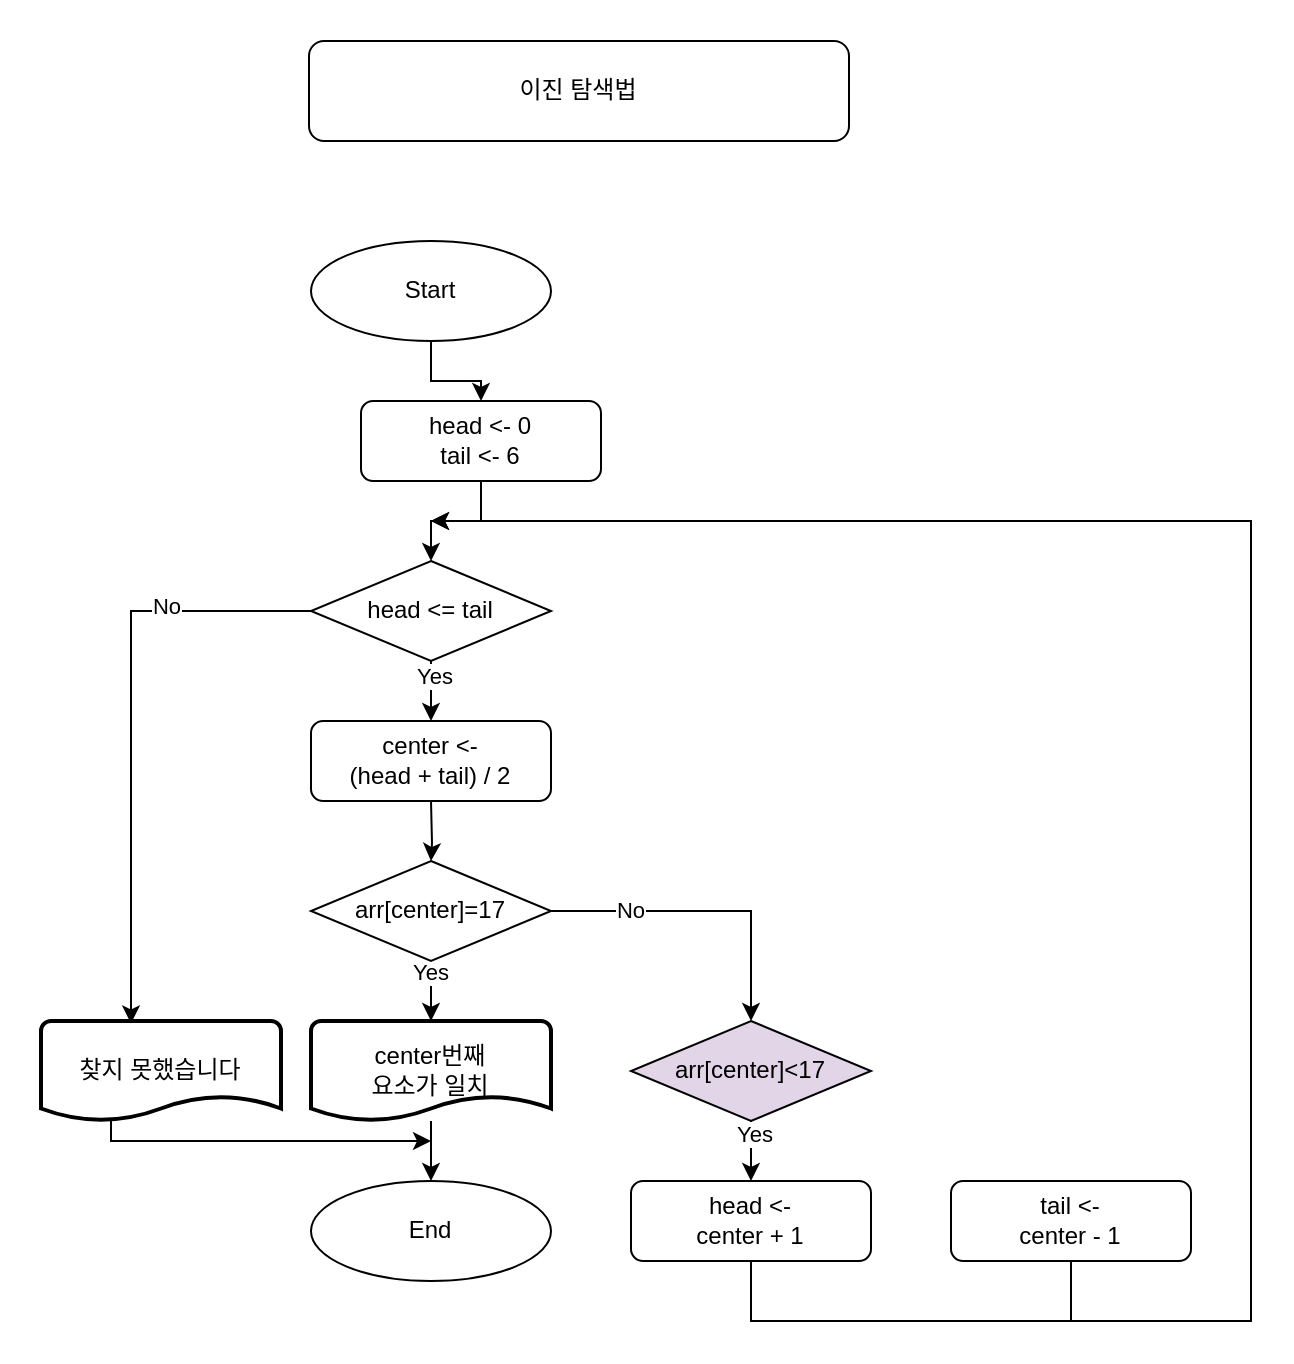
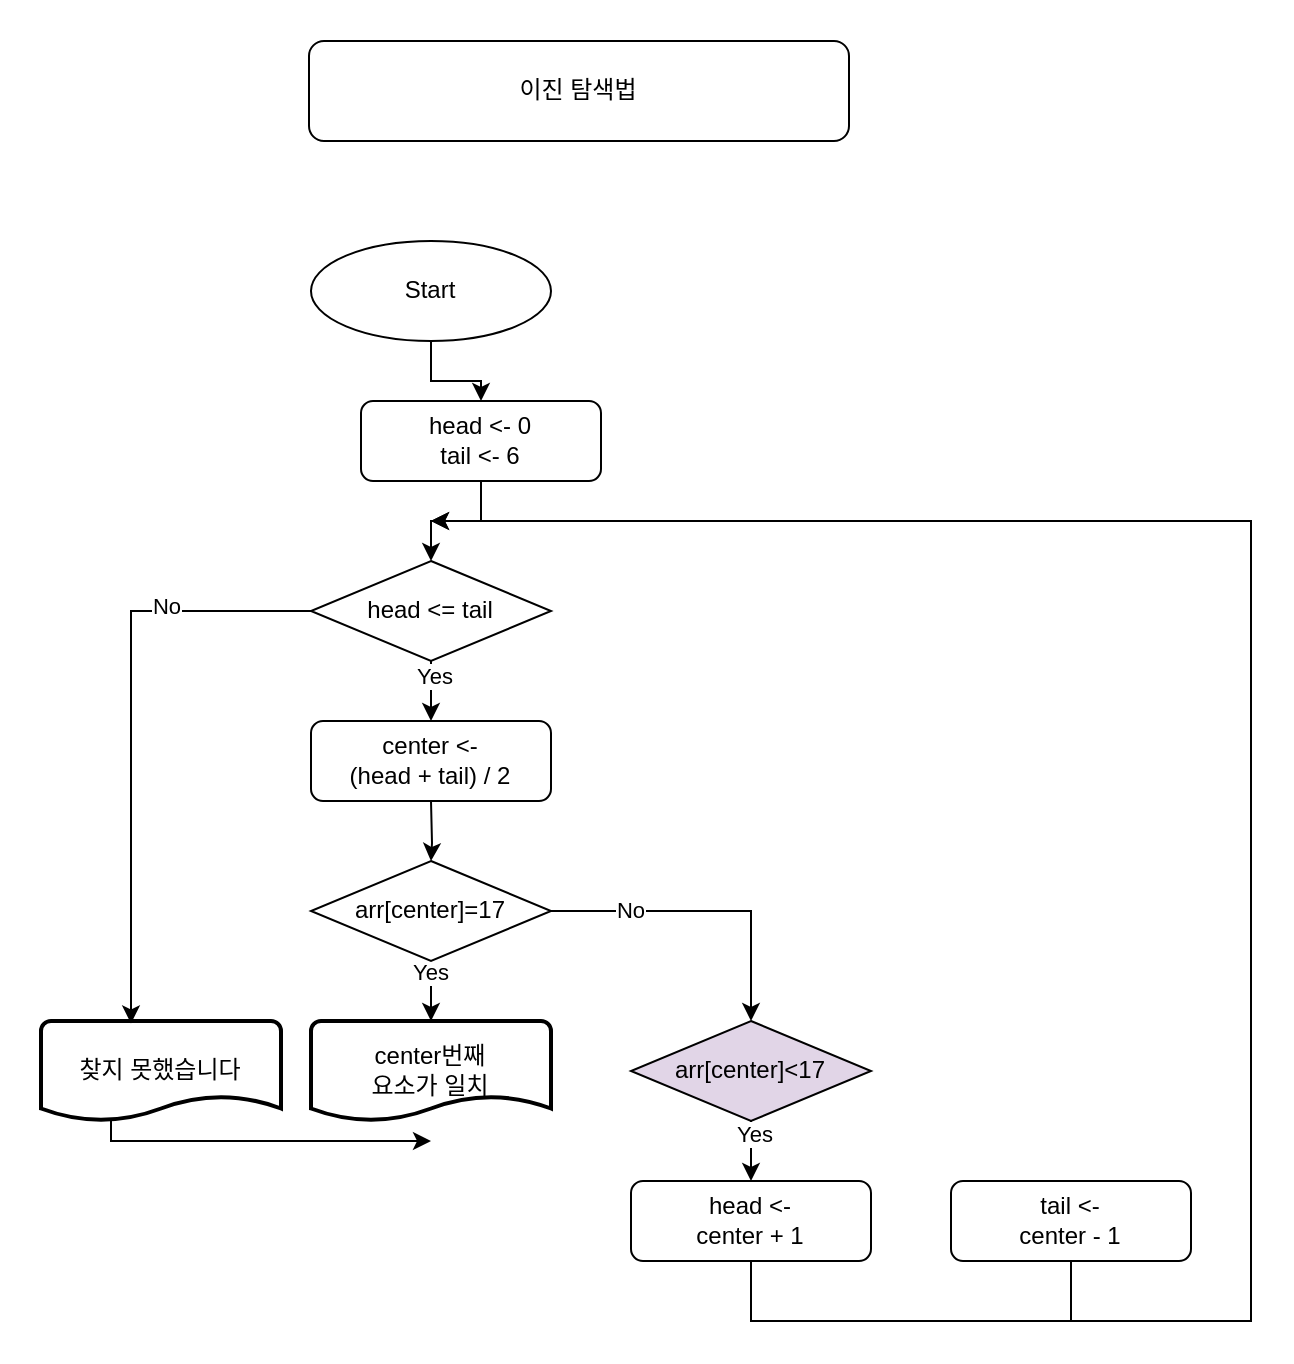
(431, 1158) -> none
(431, 1231) -> none
